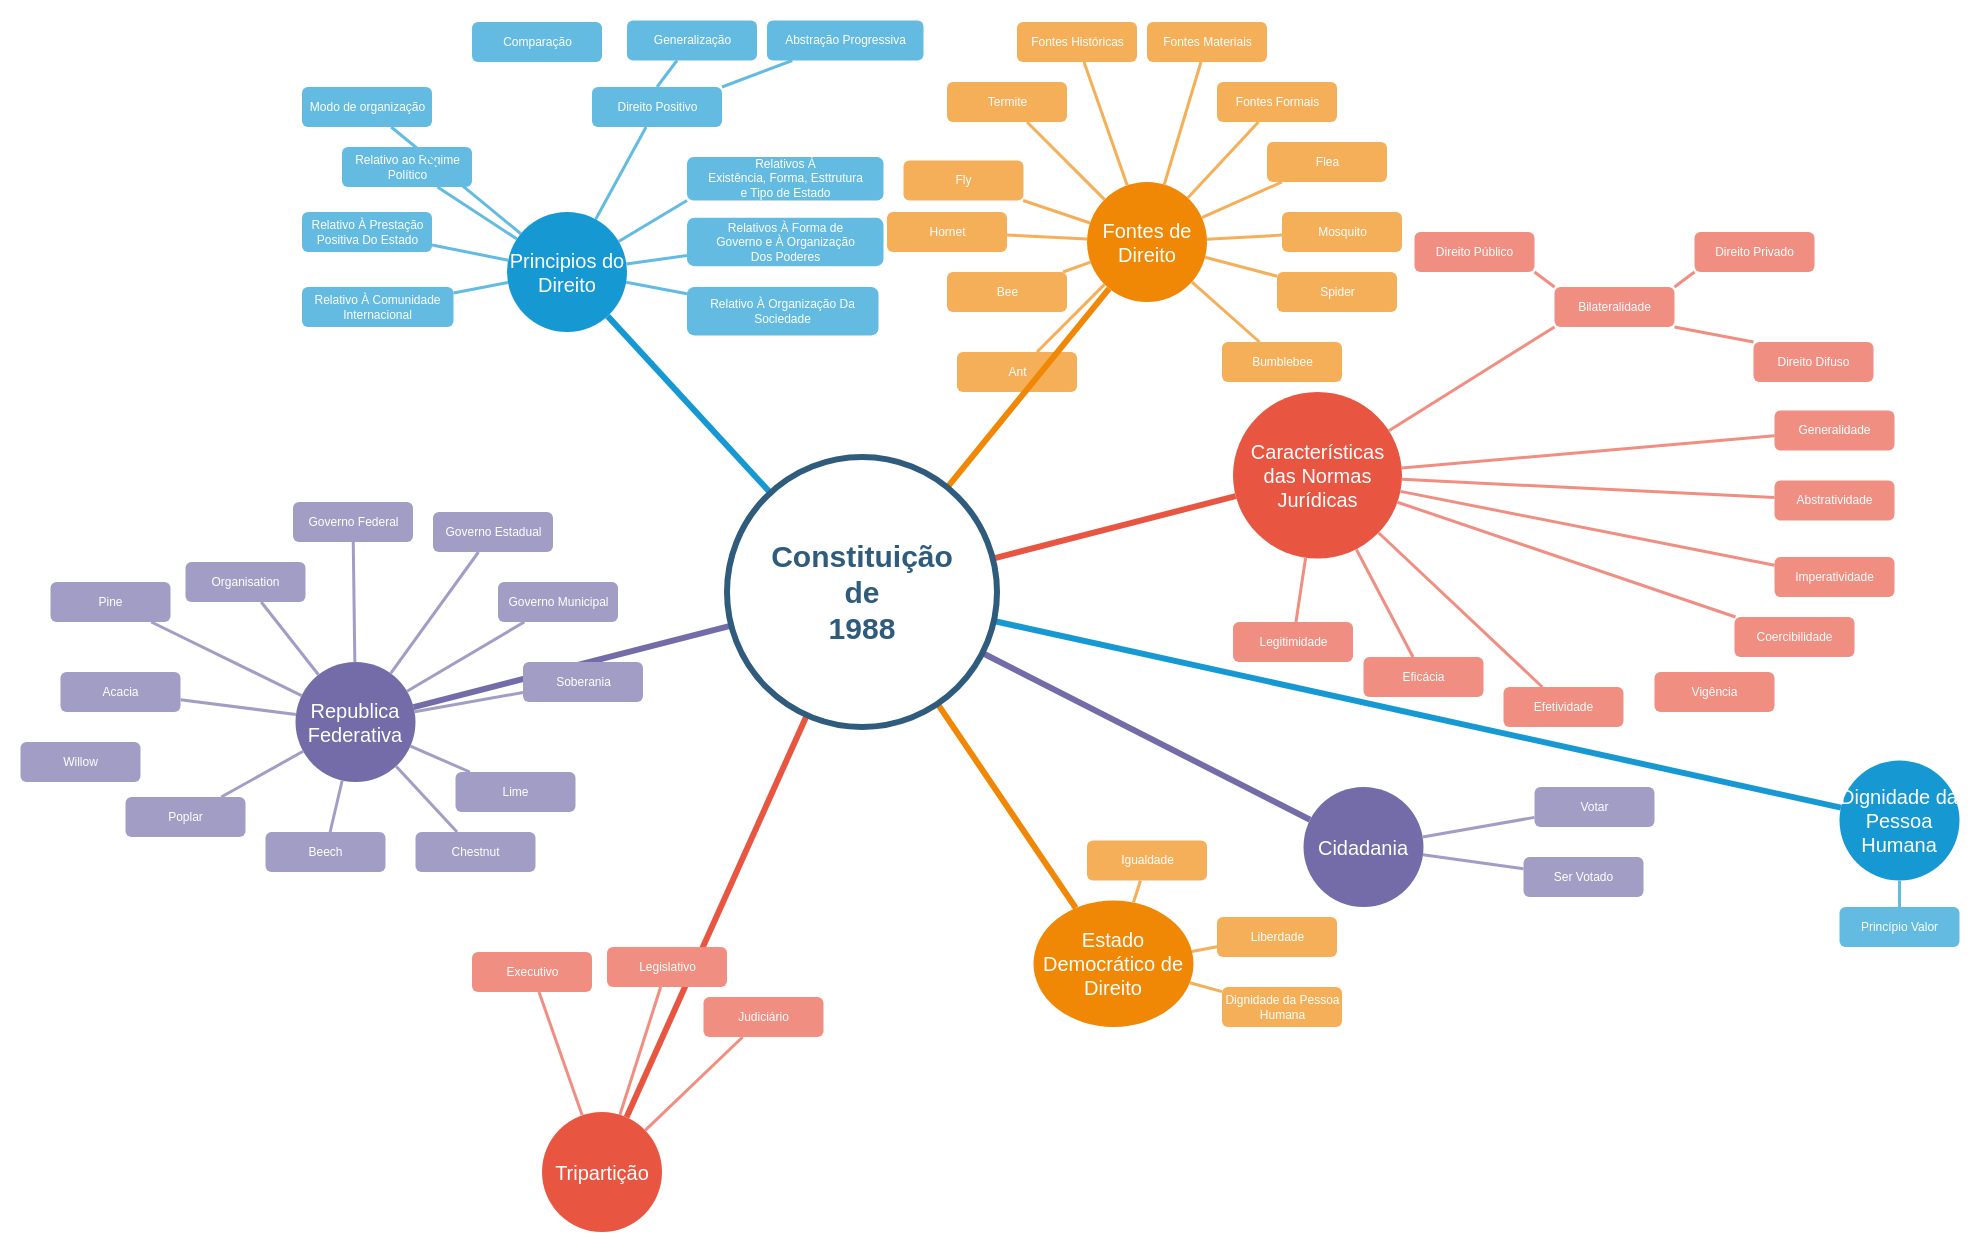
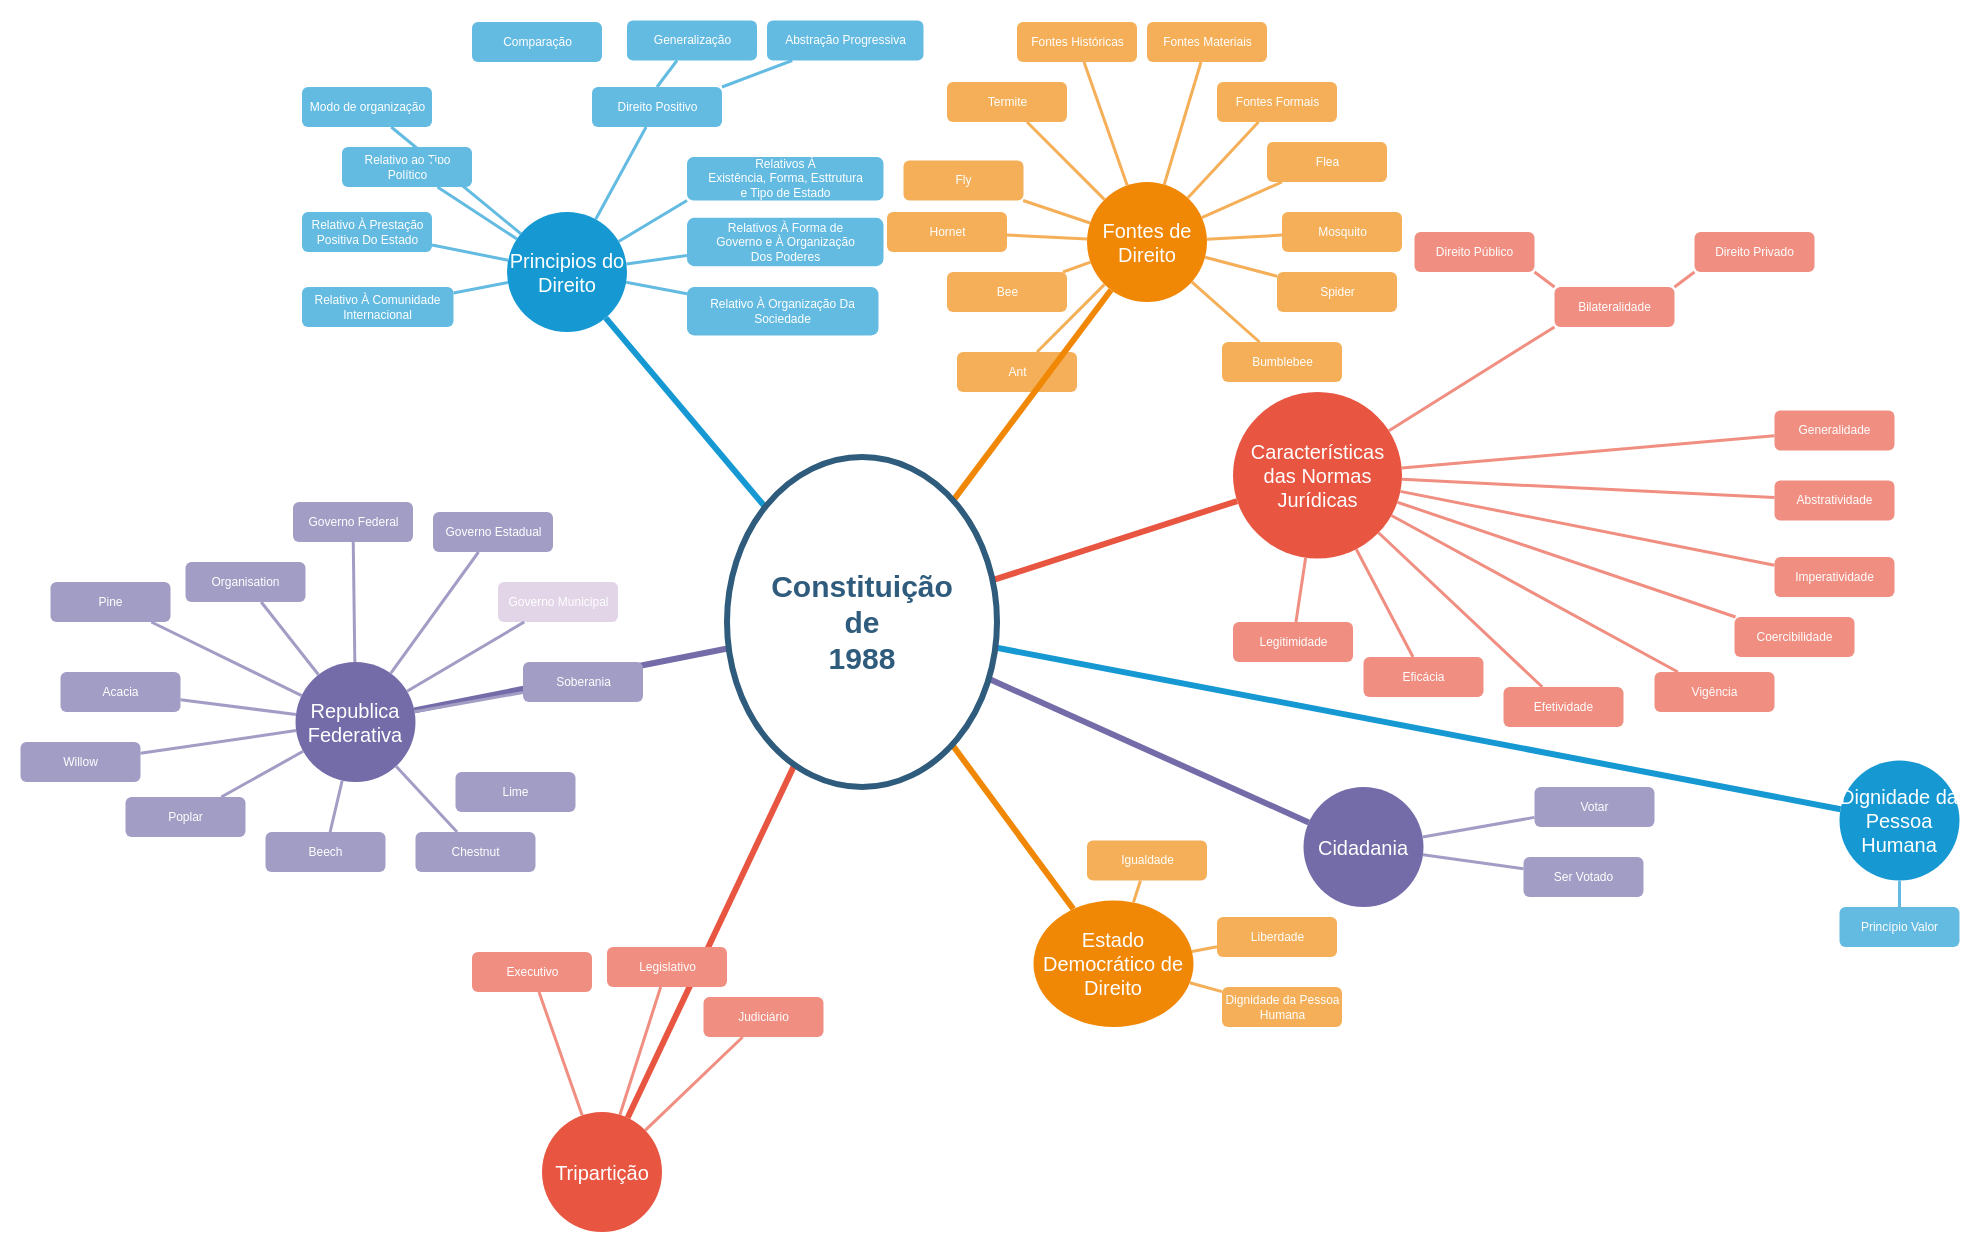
(408, 168) -> (408, 168)
(1714, 335) -> none
(1814, 362) -> none
(862, 592) -> (862, 622)
none -> (1535, 594)
(558, 602) -> (558, 602)
none -> (219, 742)
(440, 759) -> none
